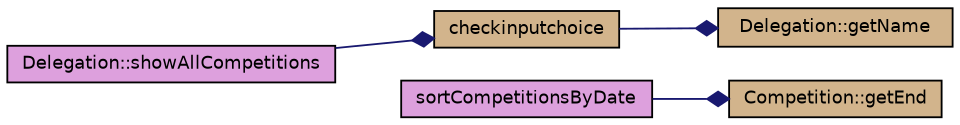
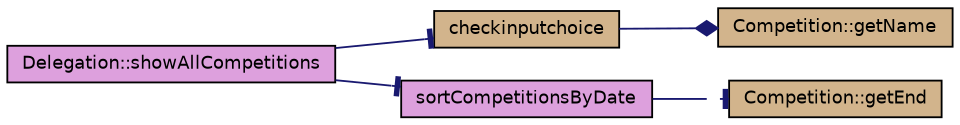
(835, 27) -> (835, 27)
(380, 44) -> (380, 44)
none -> (364, 83)
(680, 99) -> (680, 99)
